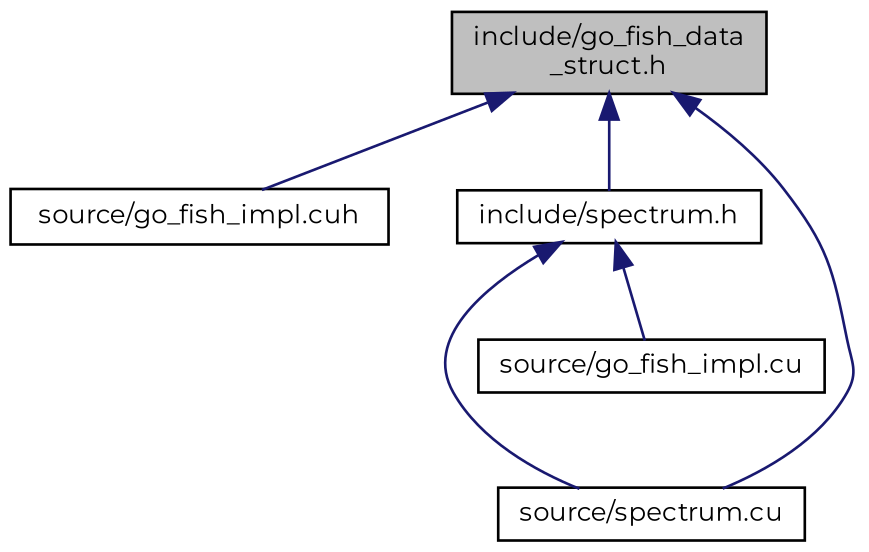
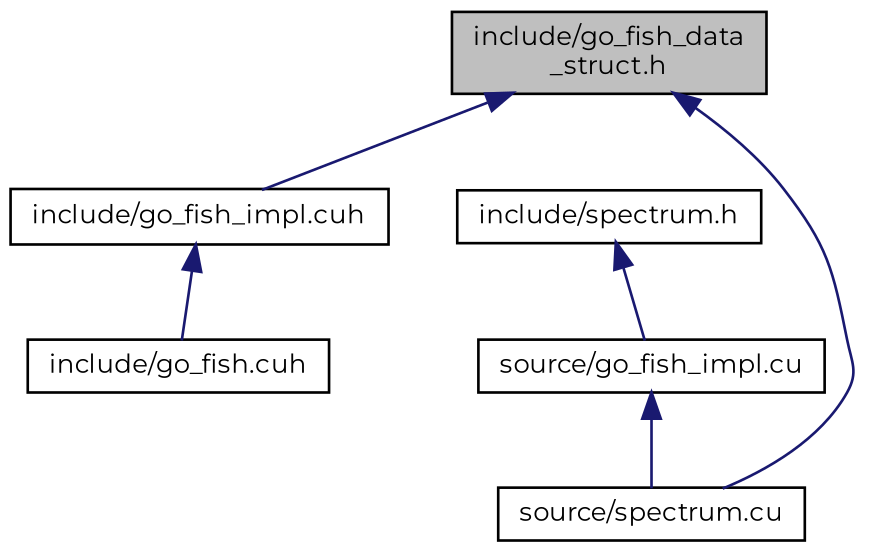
(609, 156) -> none
(200, 217) -> (200, 217)
none -> (178, 366)
(450, 384) -> (652, 454)
